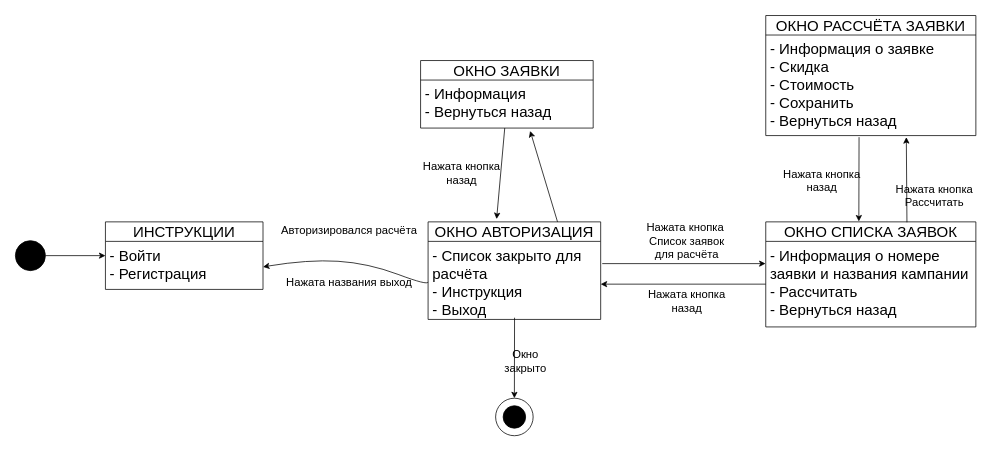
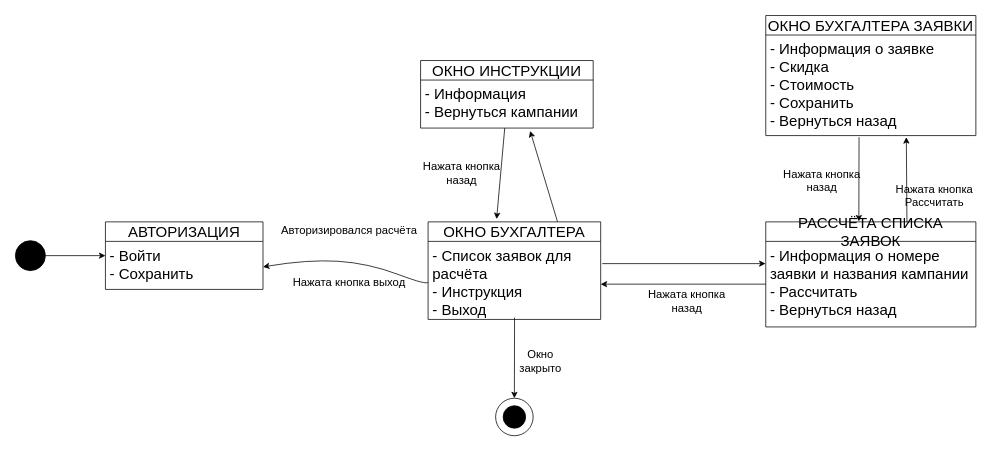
(870, 25) -> (870, 25)
(507, 70) -> (507, 70)
(465, 96) -> (473, 96)
(184, 231) -> (184, 231)
(514, 231) -> (514, 231)
(870, 231) -> (870, 231)
(687, 240) -> none
(141, 257) -> (136, 257)
(498, 263) -> (496, 263)
(349, 282) -> (349, 282)
(525, 360) -> (540, 360)
